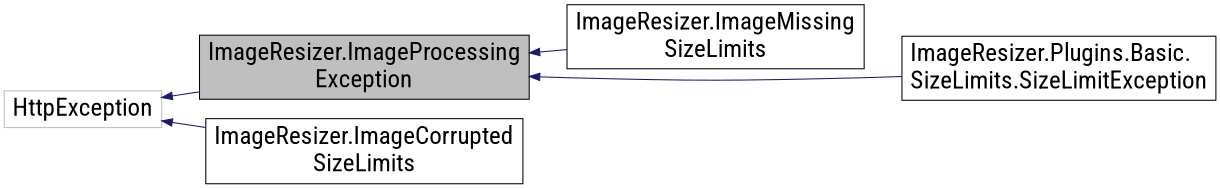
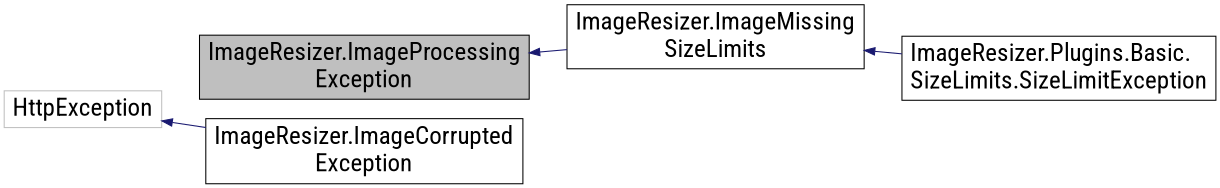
(721, 80) -> (888, 53)
(186, 94) -> none
(364, 151) -> (364, 151)
